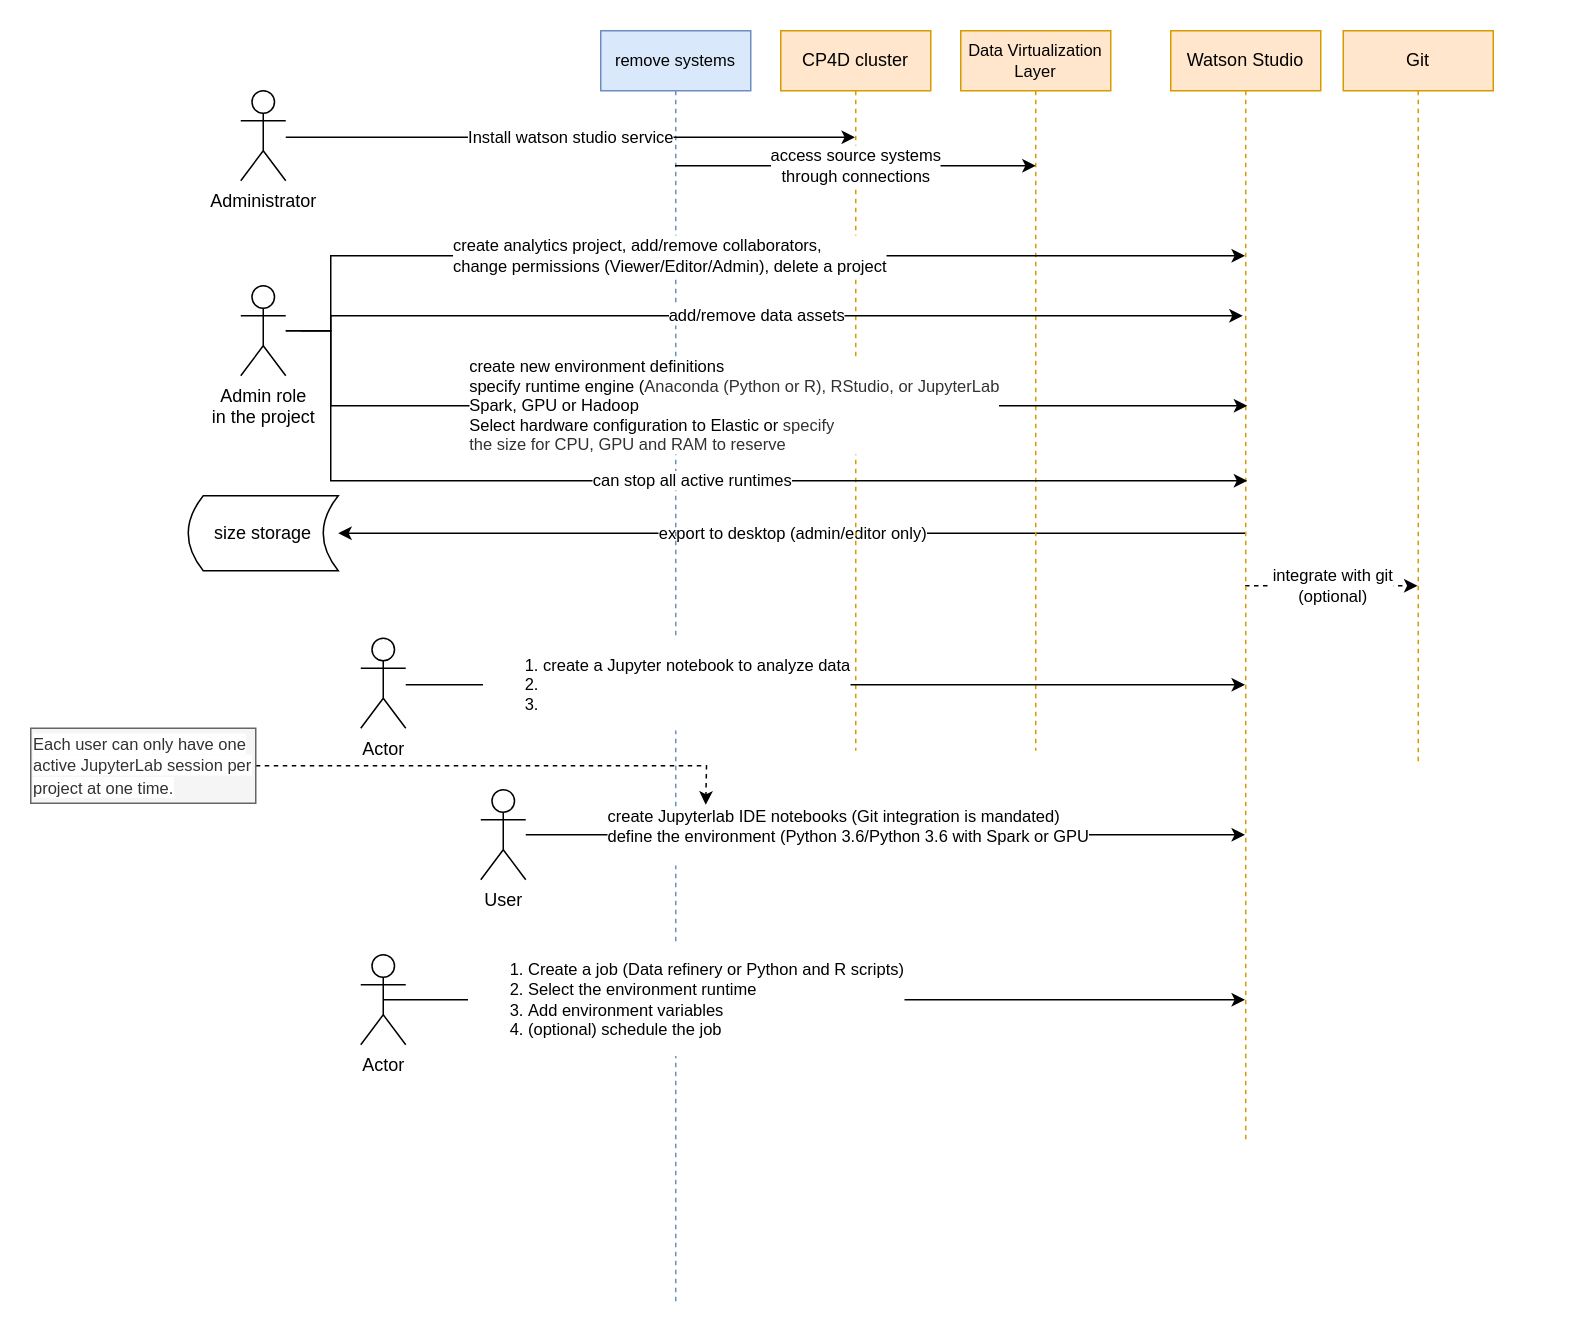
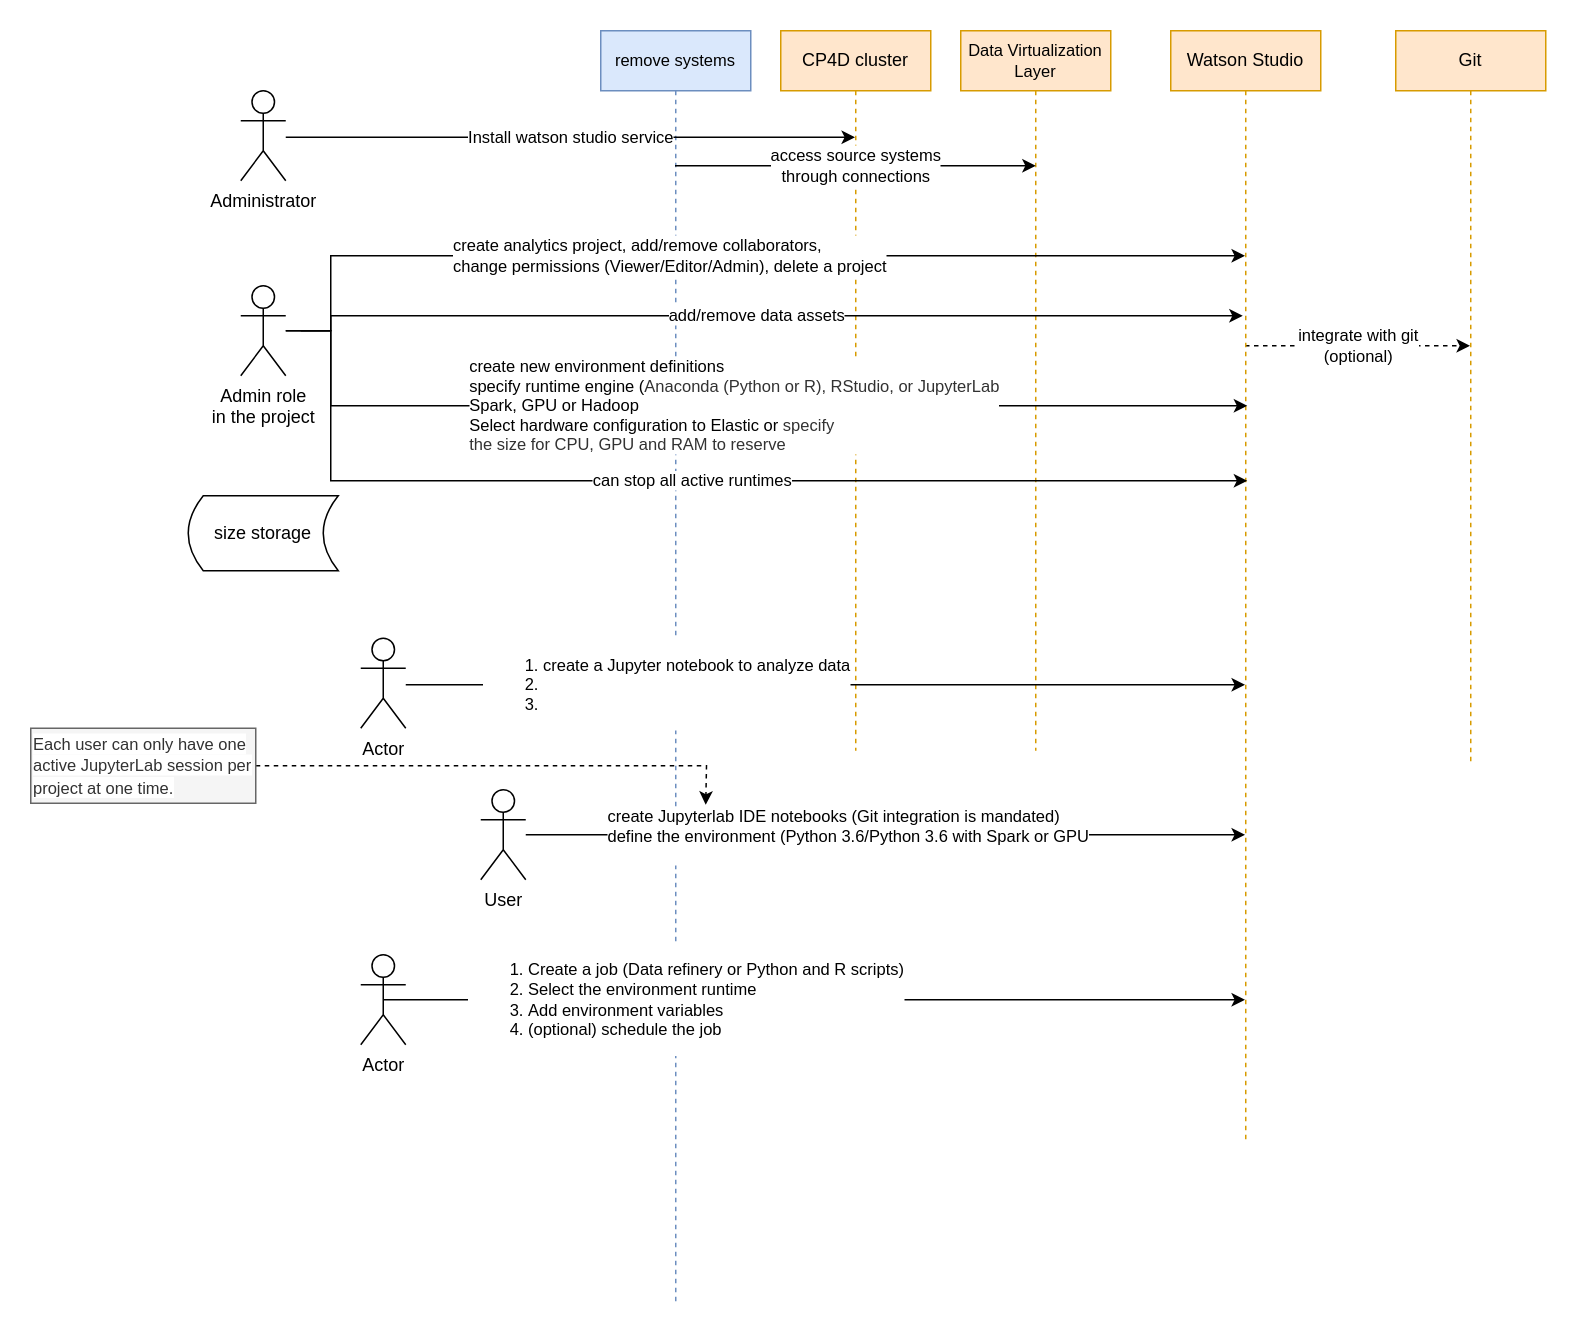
(1418, 398) -> (1471, 398)
(795, 533) -> none
